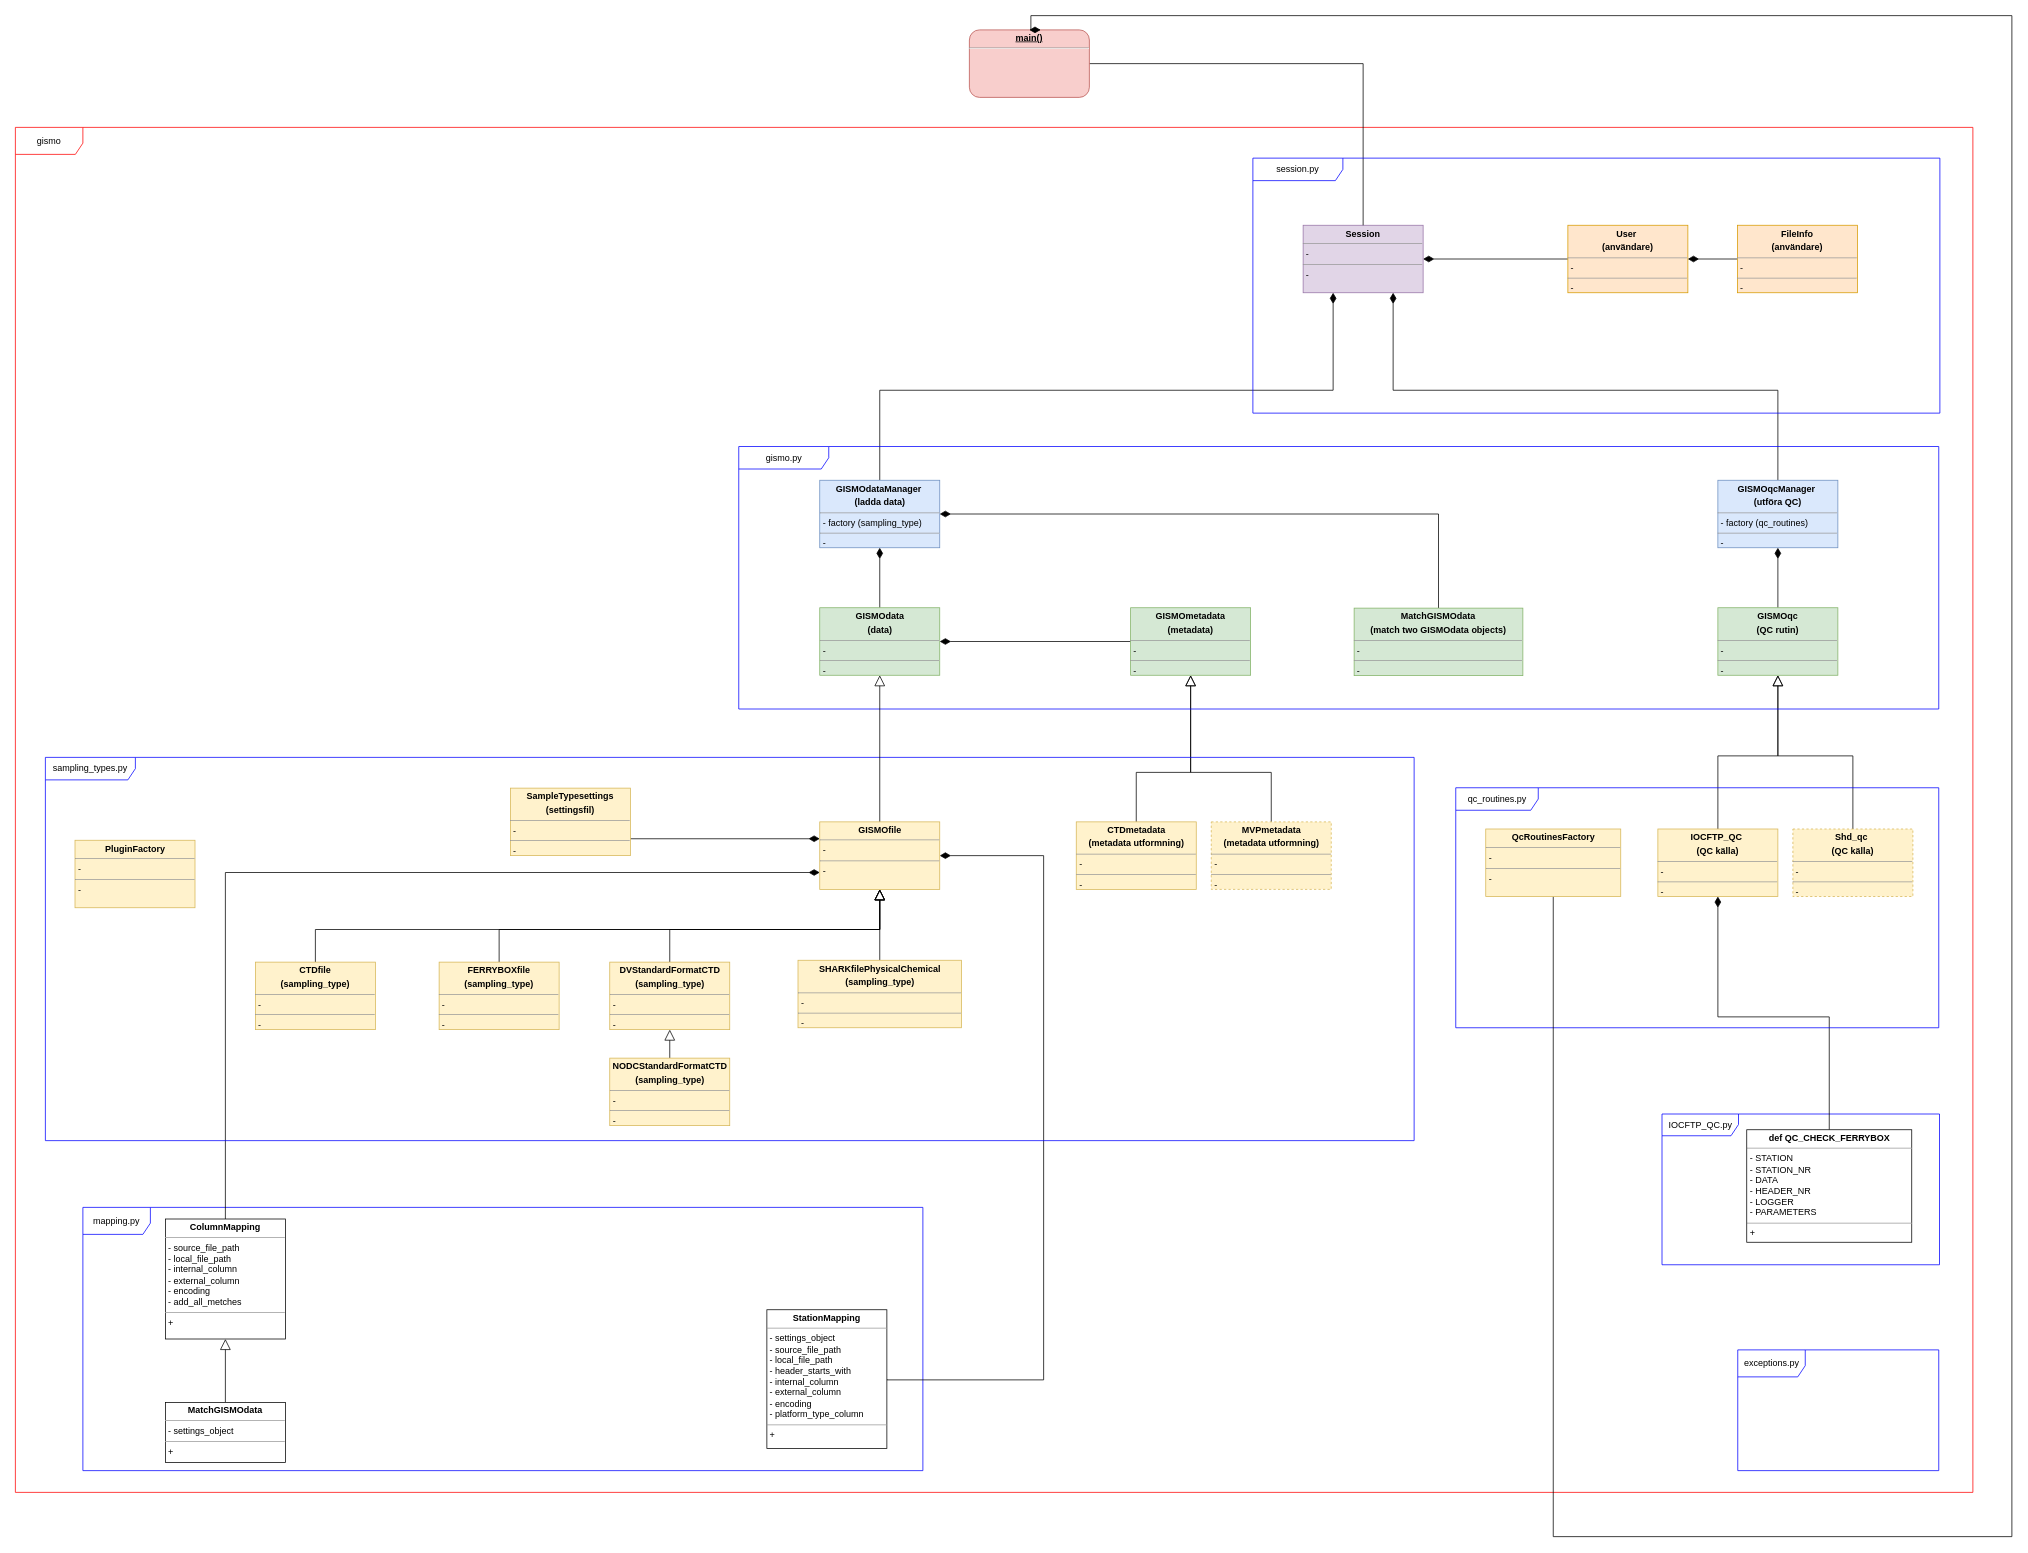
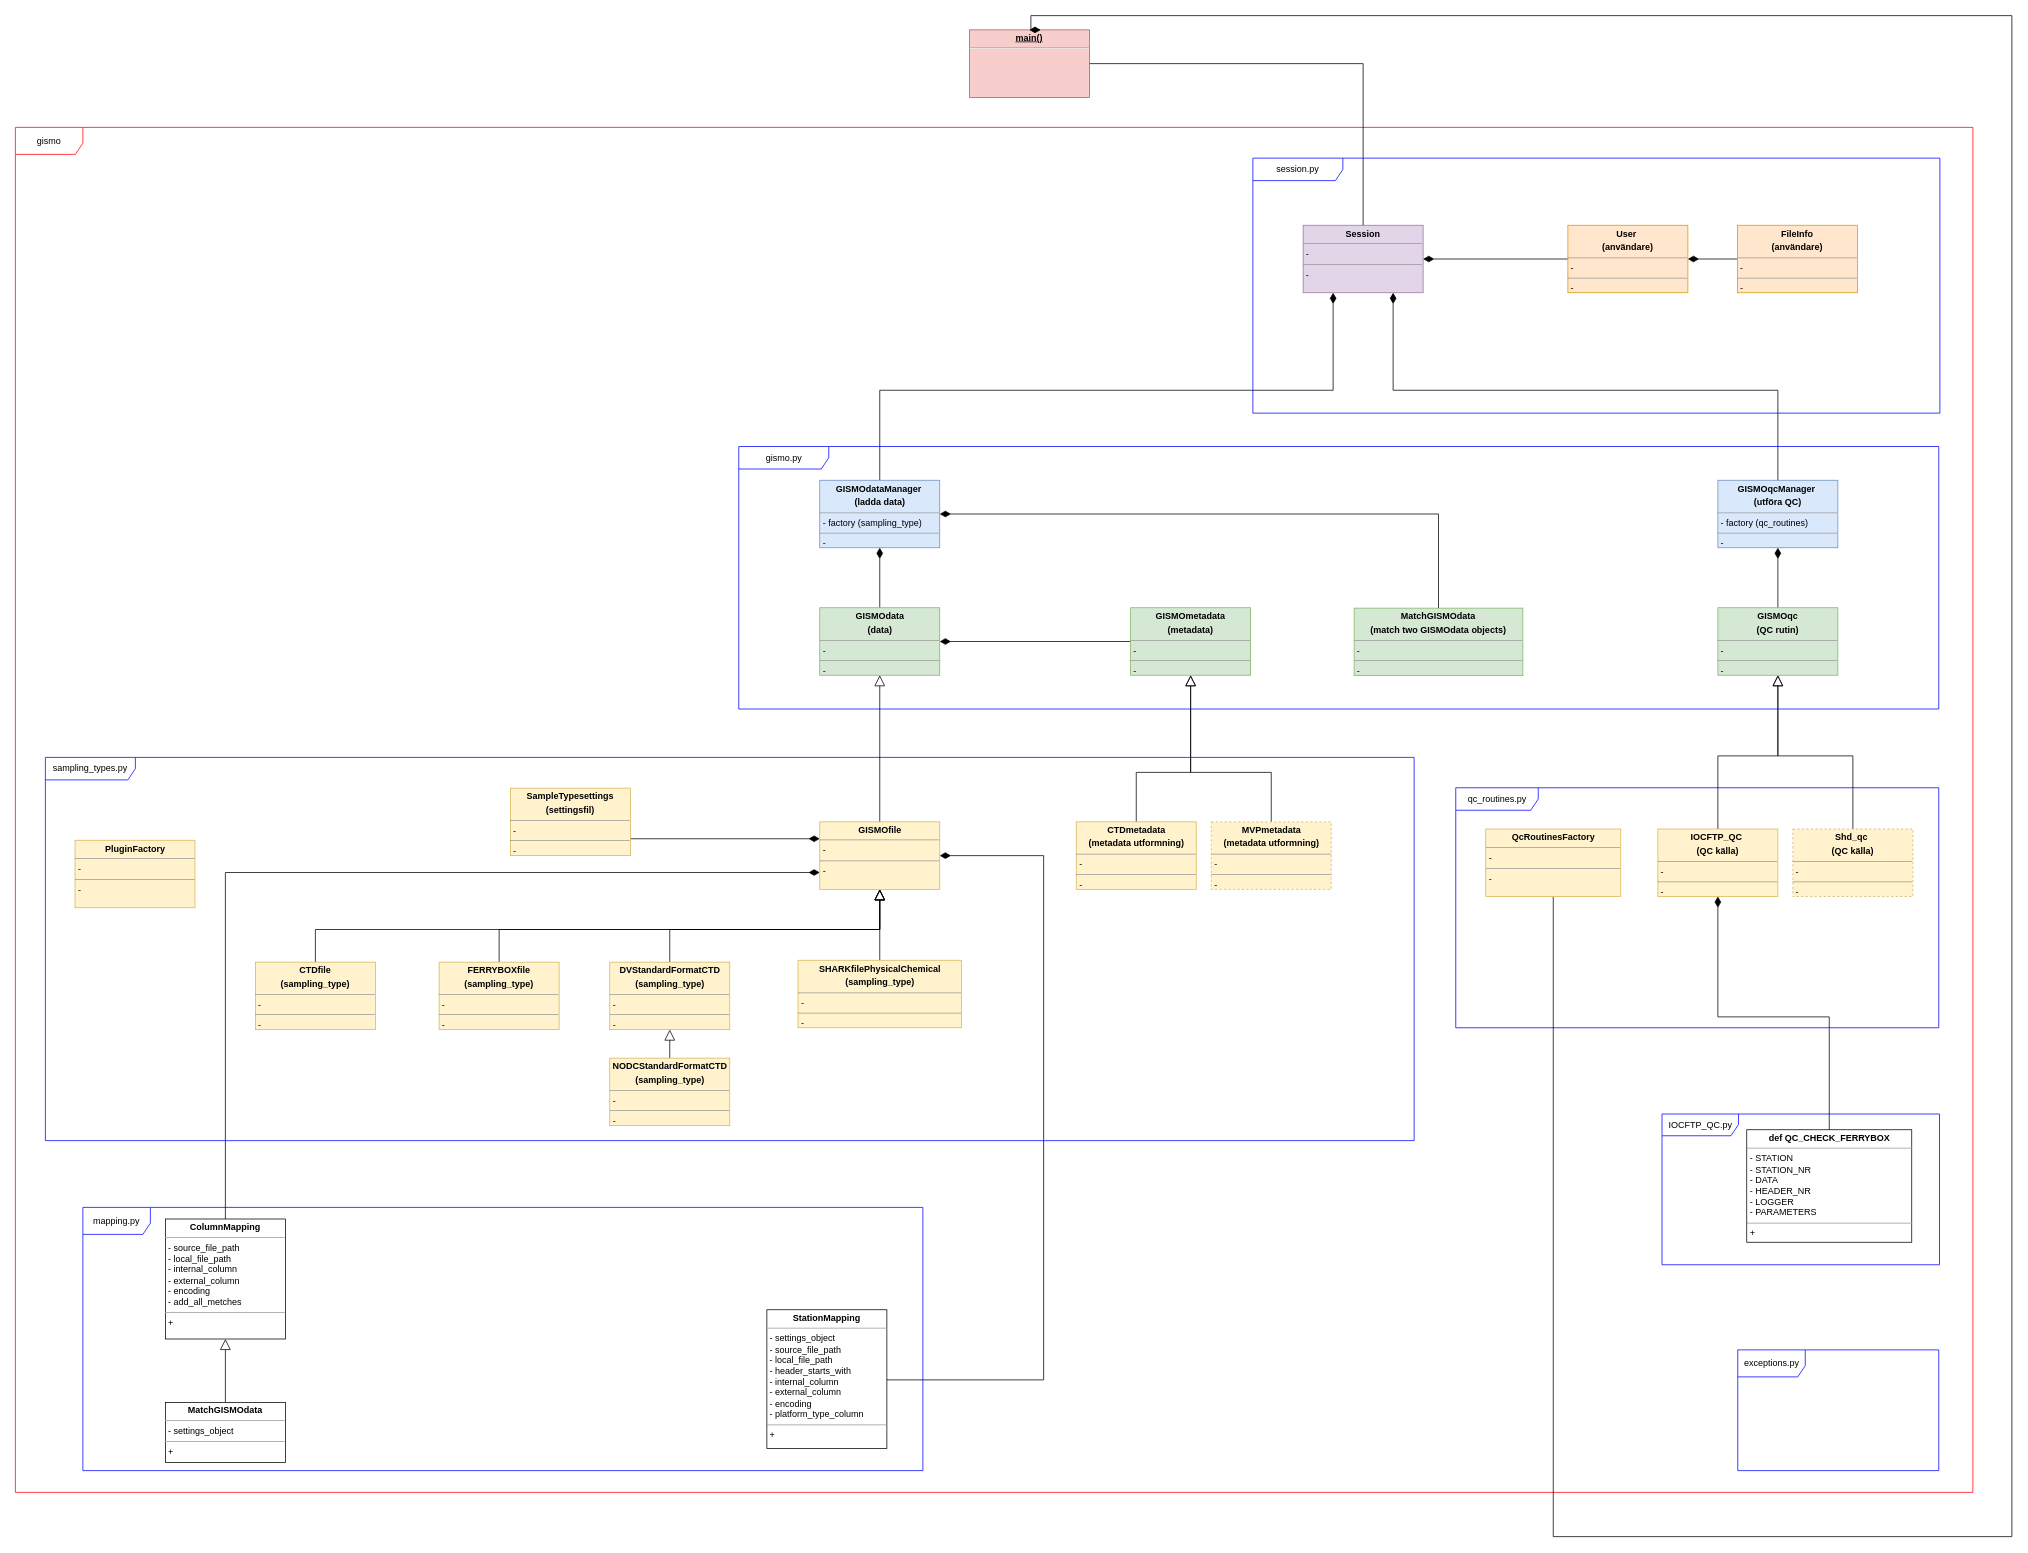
(1029, 63) -> (1029, 63)
